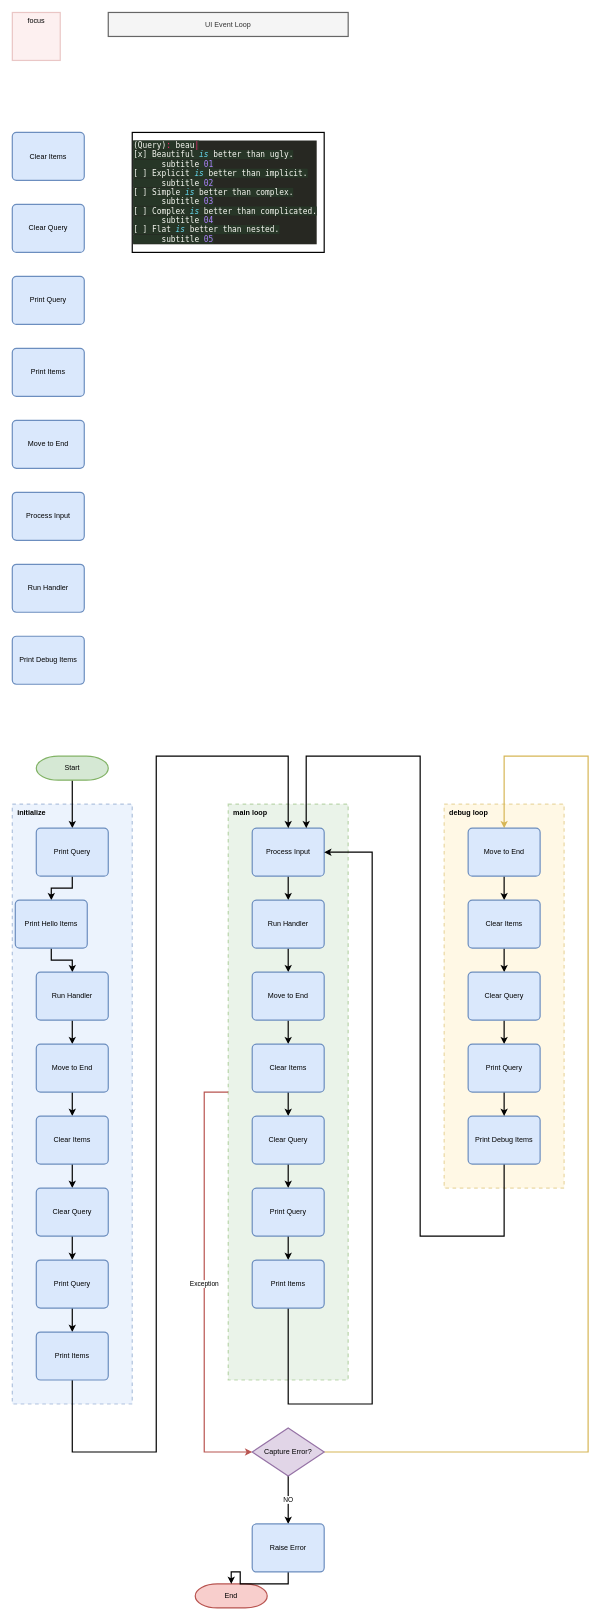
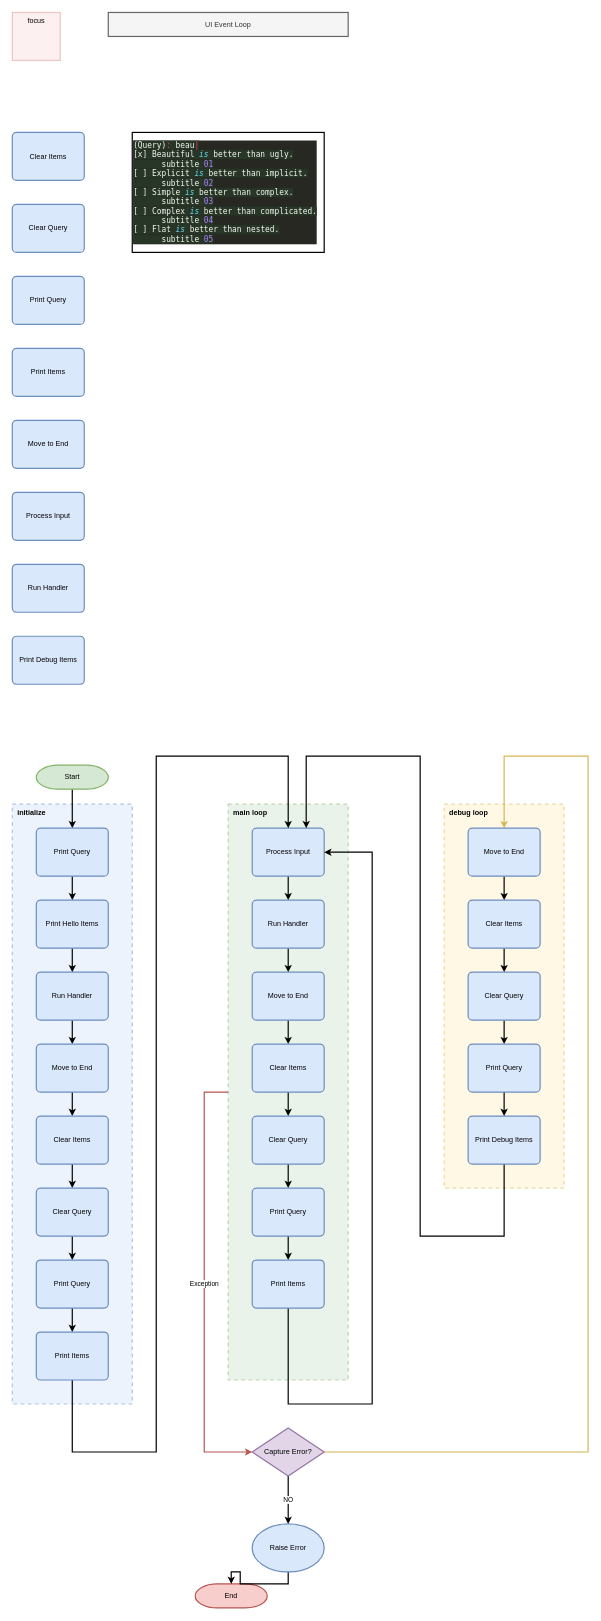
(72, 768) -> (72, 777)
(51, 924) -> (72, 924)
(288, 1548) -> (288, 1548)
